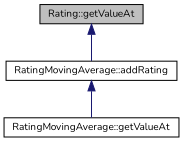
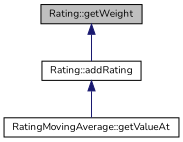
(92, 14) -> (92, 14)
(92, 71) -> (92, 71)
